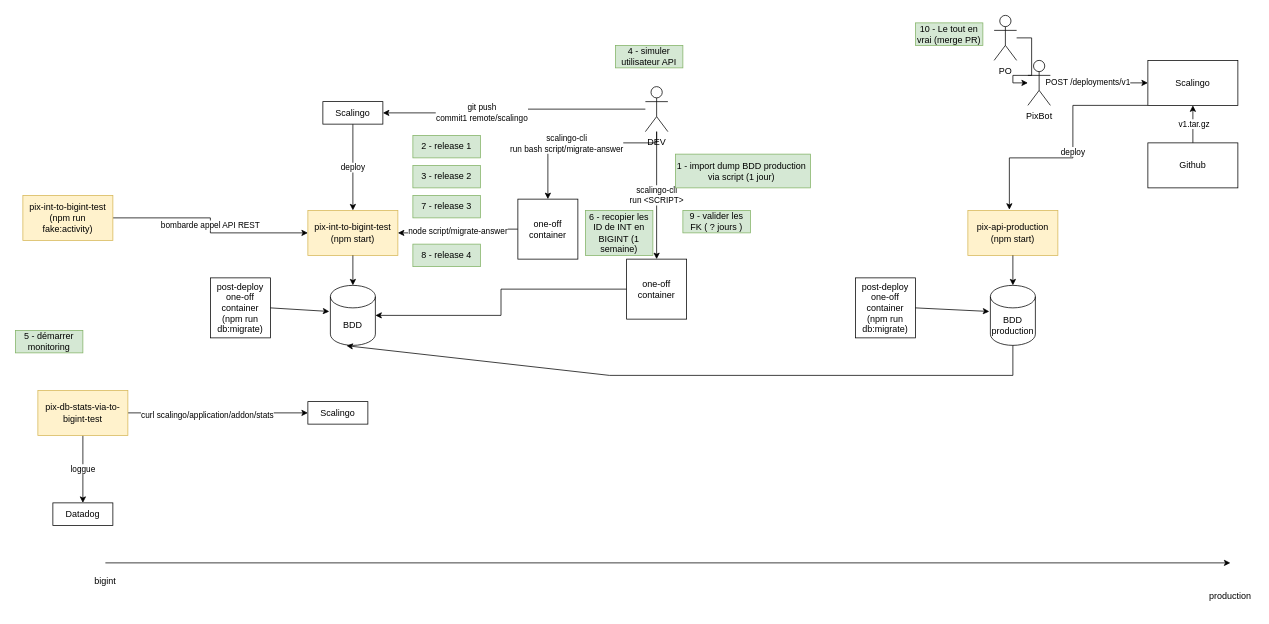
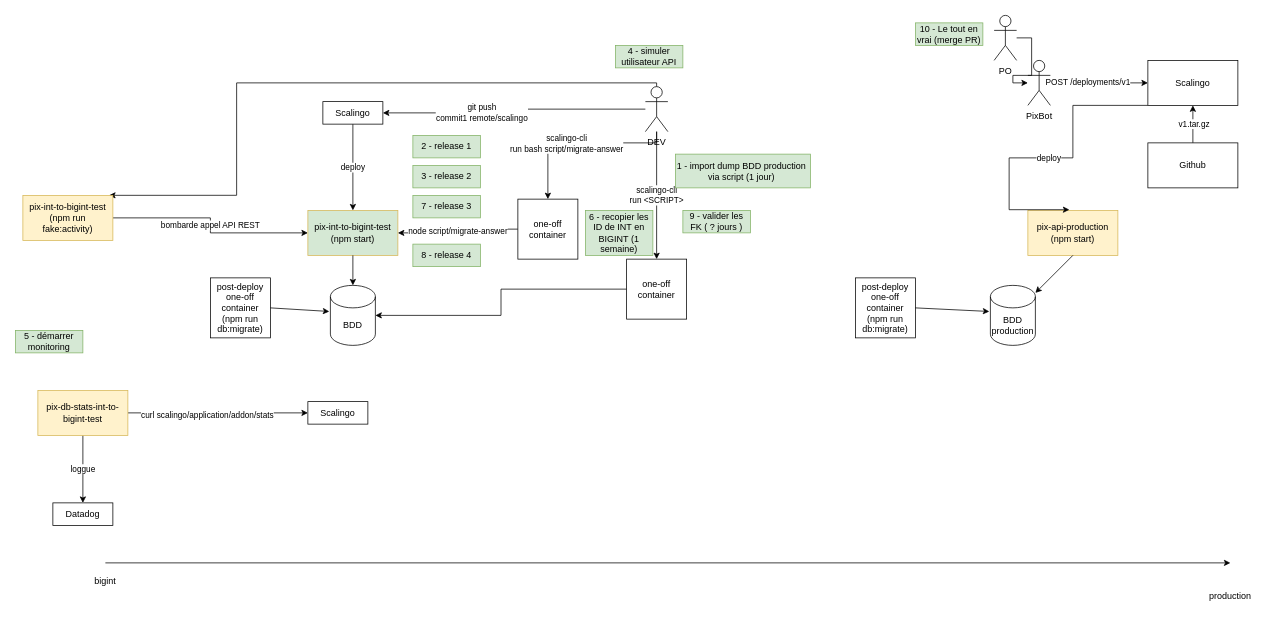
none -> (233, 195)
(353, 233) -> (353, 233)
(1013, 233) -> (1073, 233)
(683, 375) -> none
(83, 413) -> (83, 413)
